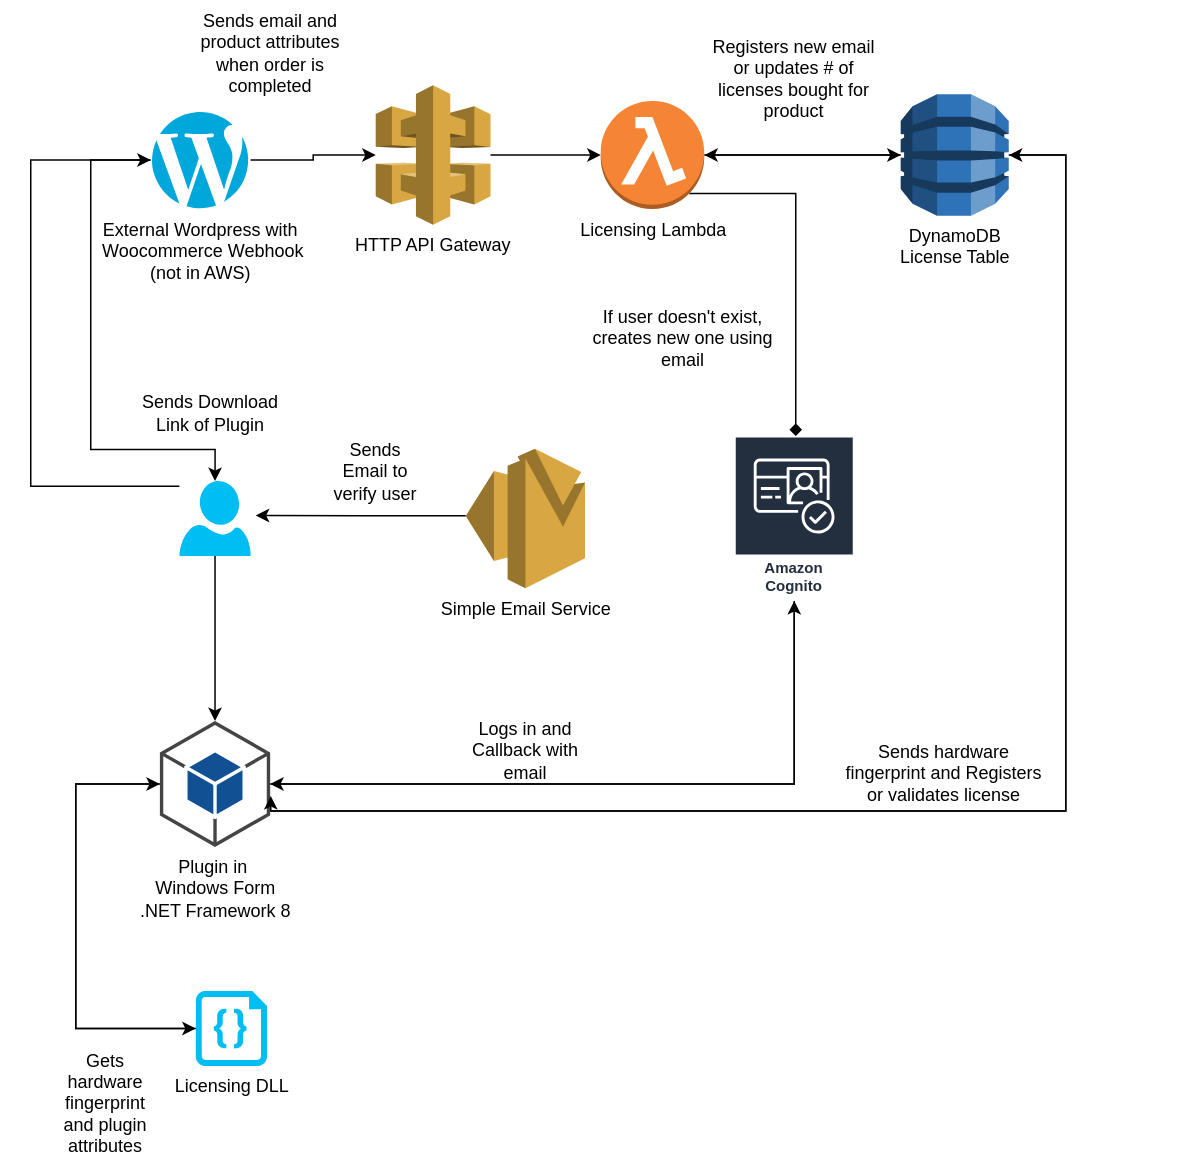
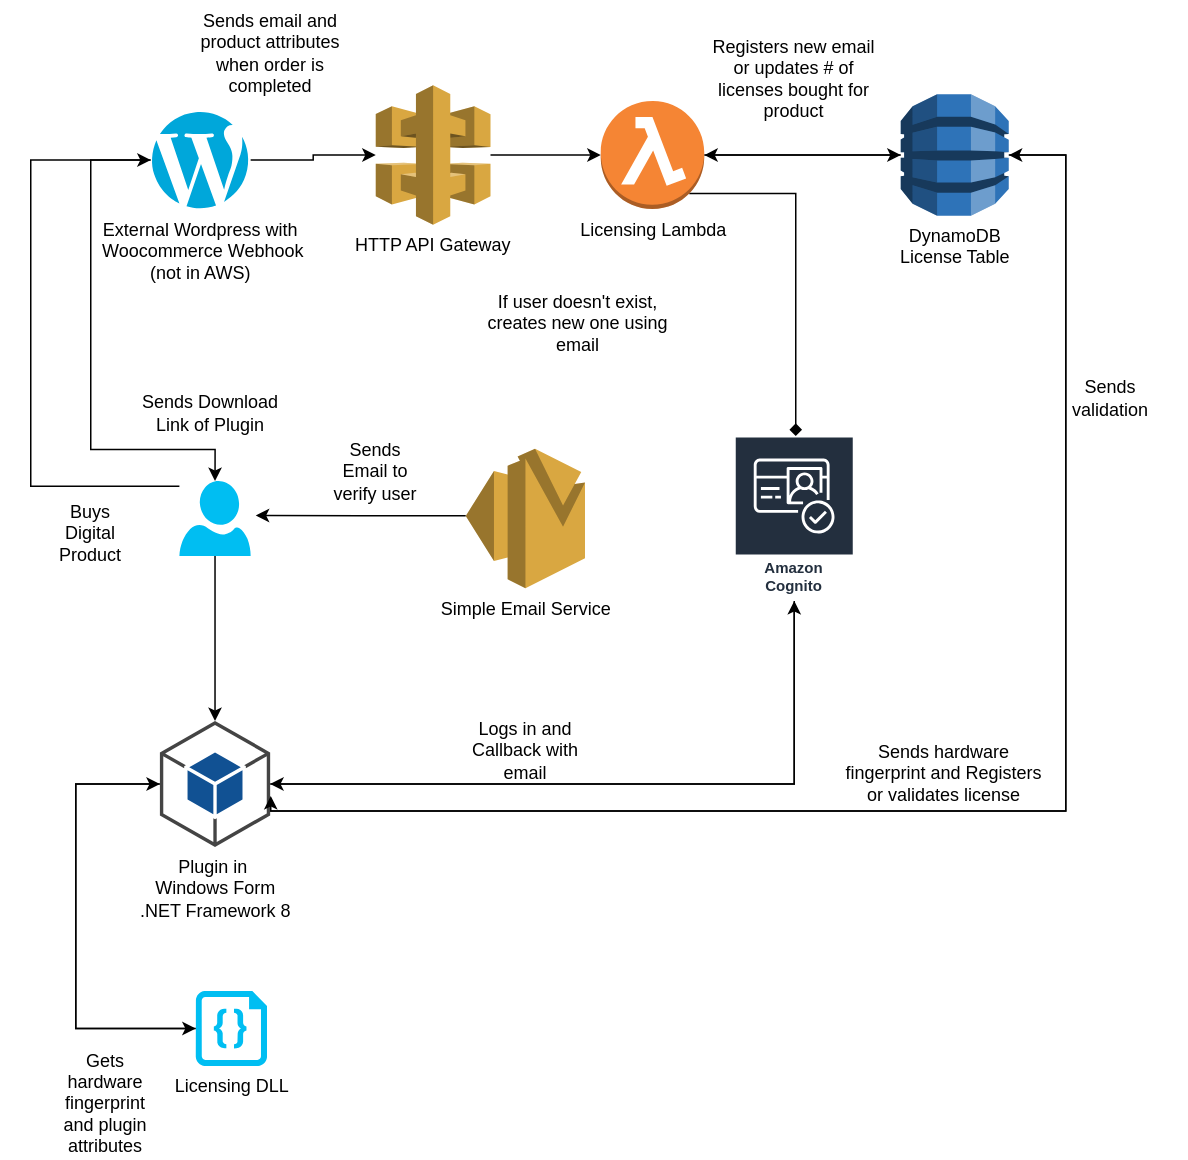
(683, 338) -> (578, 323)
none -> (1111, 398)
none -> (91, 533)
